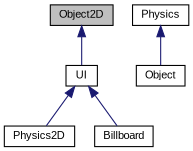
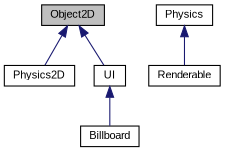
(161, 76) -> (184, 76)
(57, 111) -> (53, 50)
